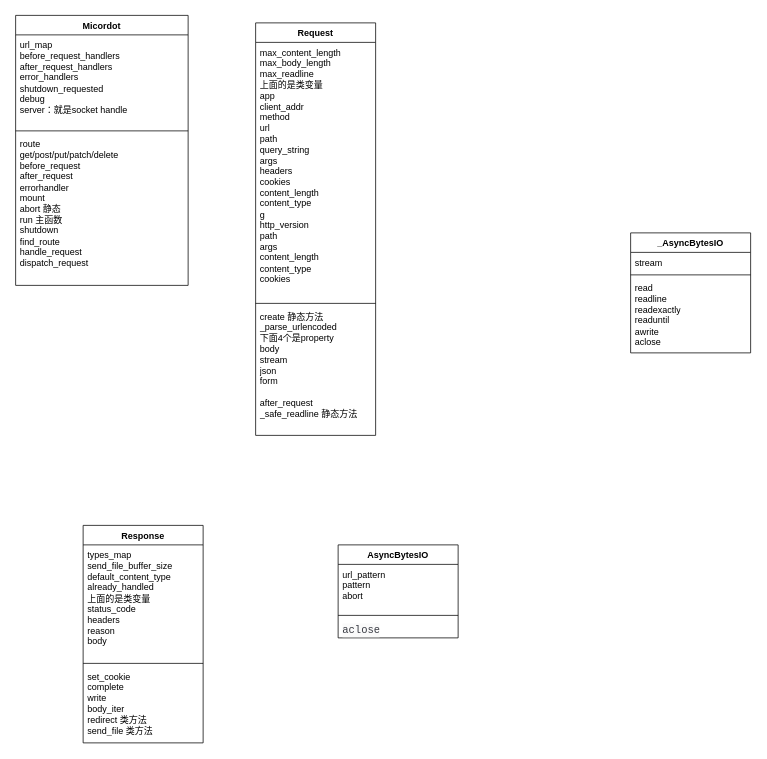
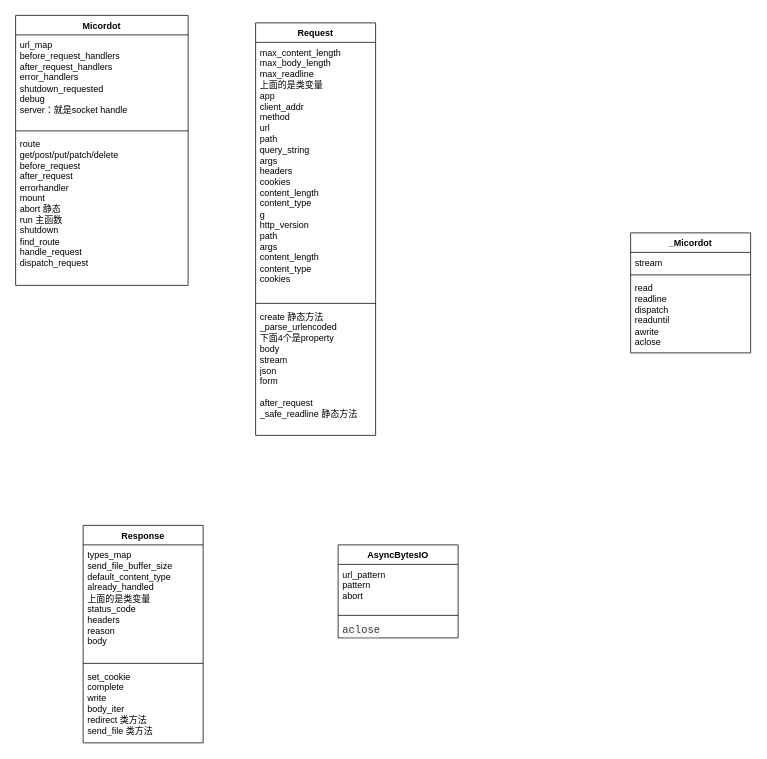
(690, 244) -> (690, 244)
(661, 316) -> (655, 316)
